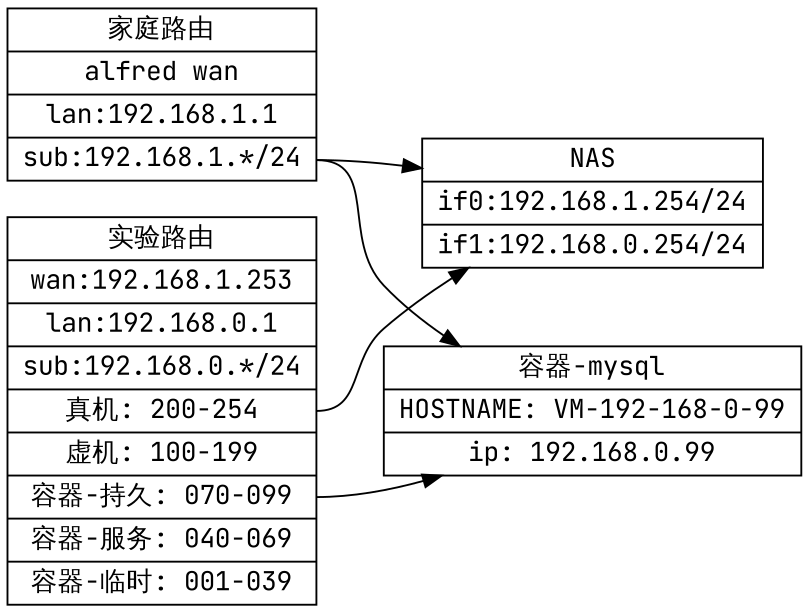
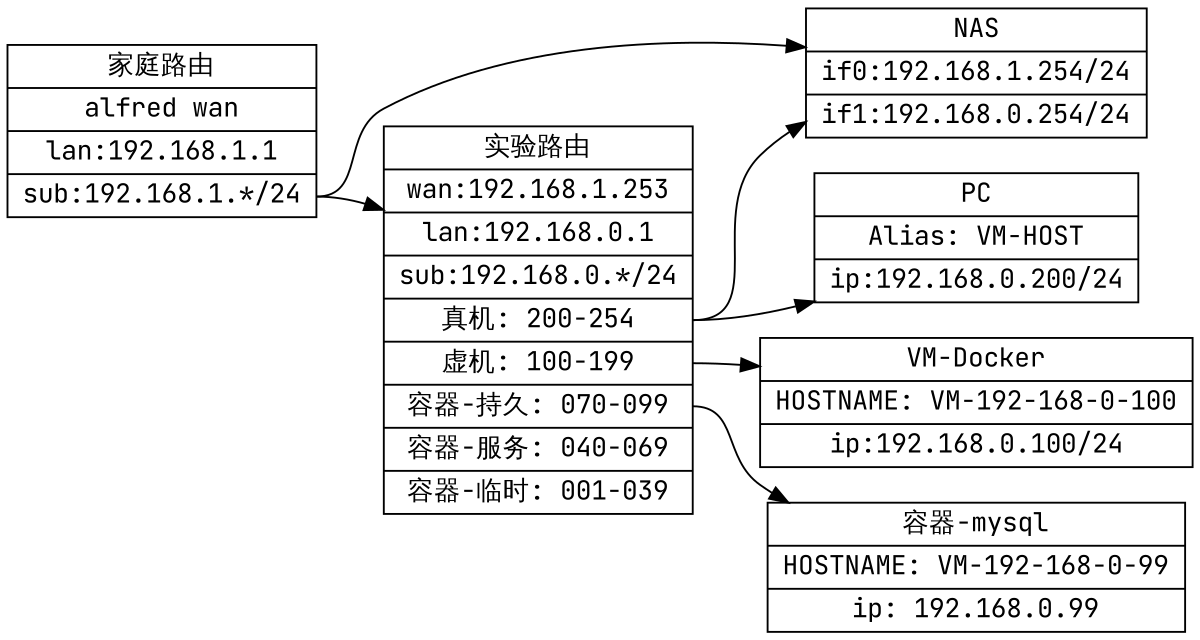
none -> (976, 238)
(366, 252) -> (344, 199)
none -> (976, 403)
